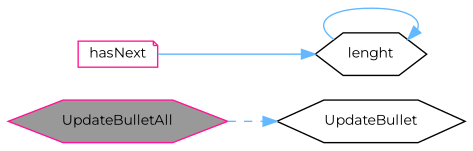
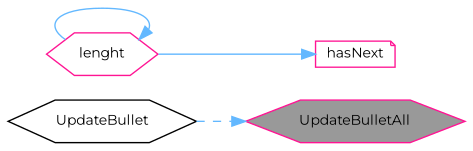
(230, 54) -> (230, 54)
(371, 54) -> (102, 54)
(245, 121) -> (214, 121)
